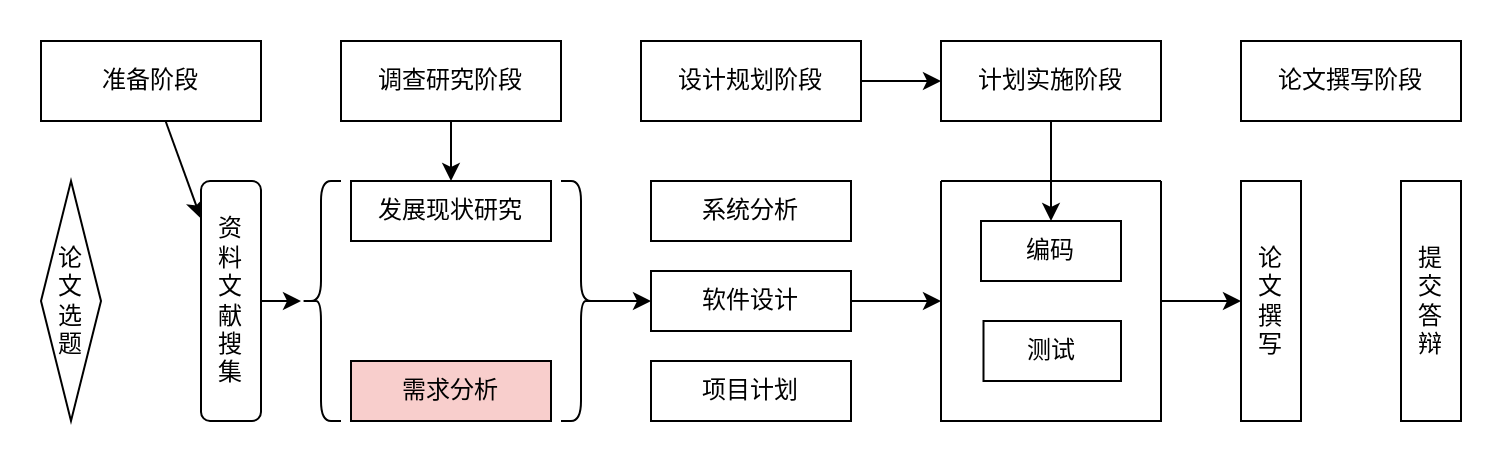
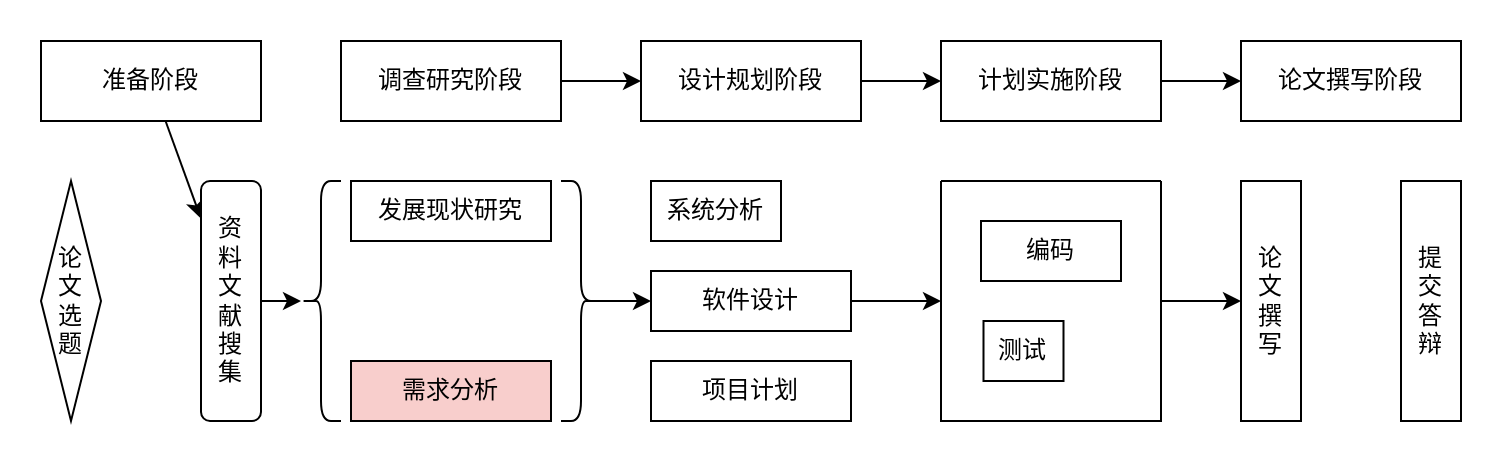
(451, 144) -> (594, 81)
(1051, 164) -> (1194, 81)
(751, 211) -> (716, 211)
(1052, 351) -> (1024, 351)
